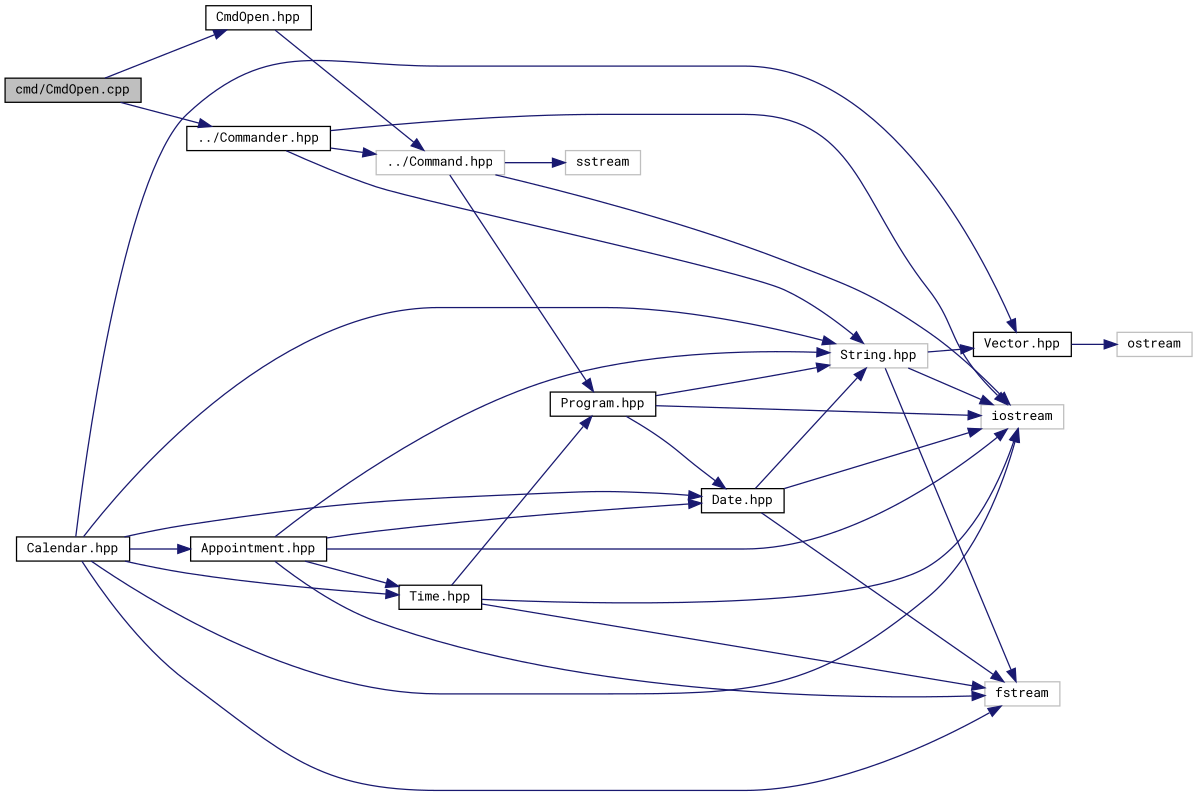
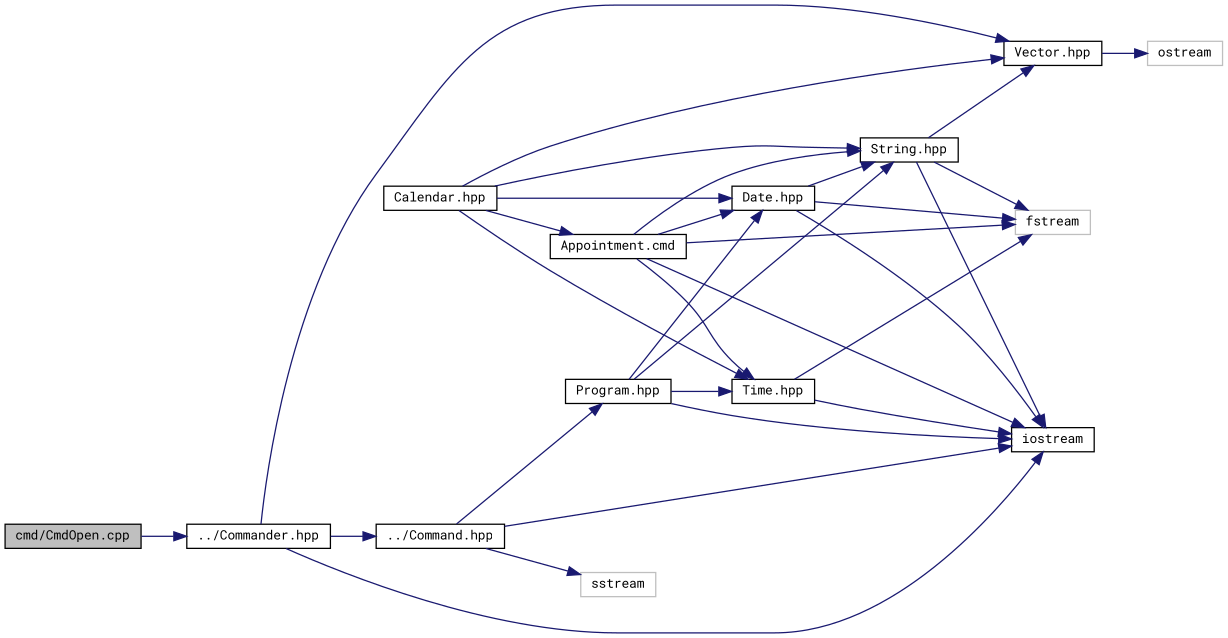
(259, 18) -> none
(440, 163) -> (440, 536)
(574, 235) -> (477, 50)
(879, 356) -> (909, 150)
(1022, 417) -> (1053, 440)
(517, 506) -> (695, 391)
(259, 549) -> (618, 247)
(597, 694) -> none
(500, 790) -> none
